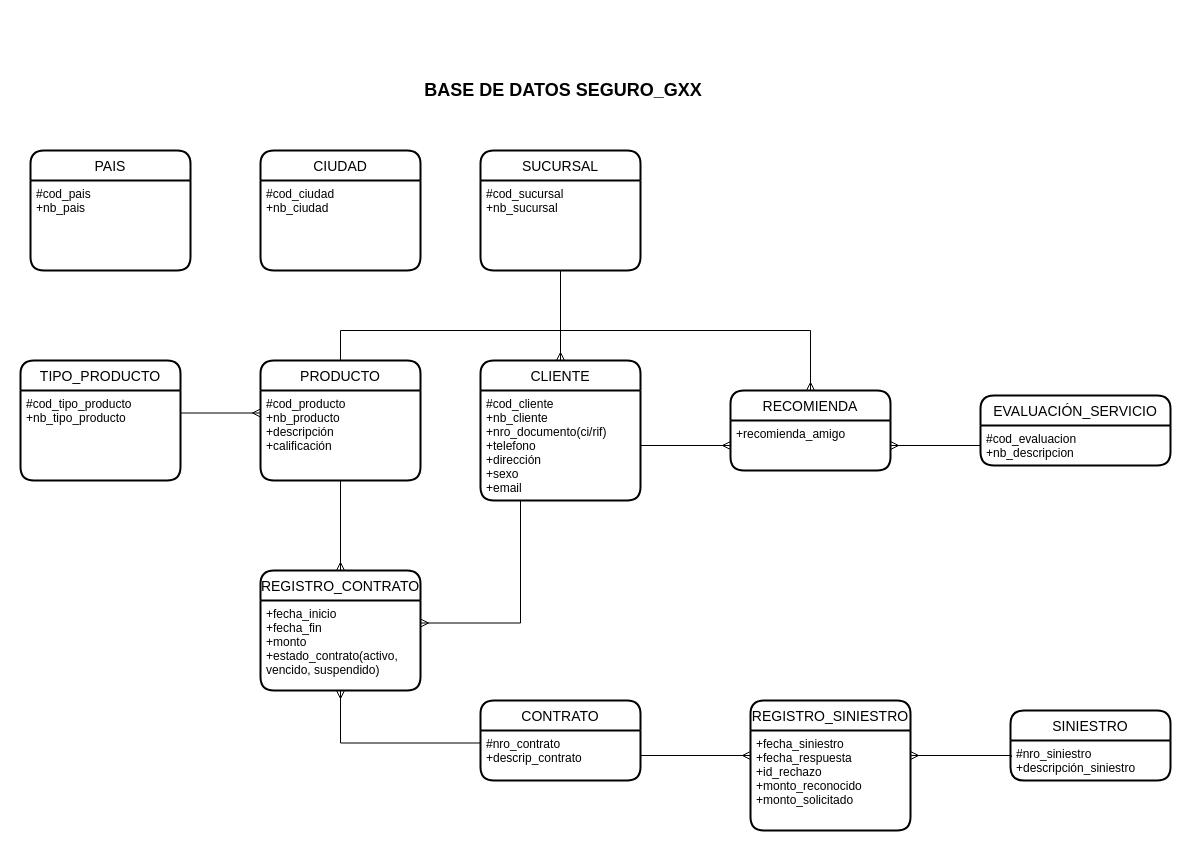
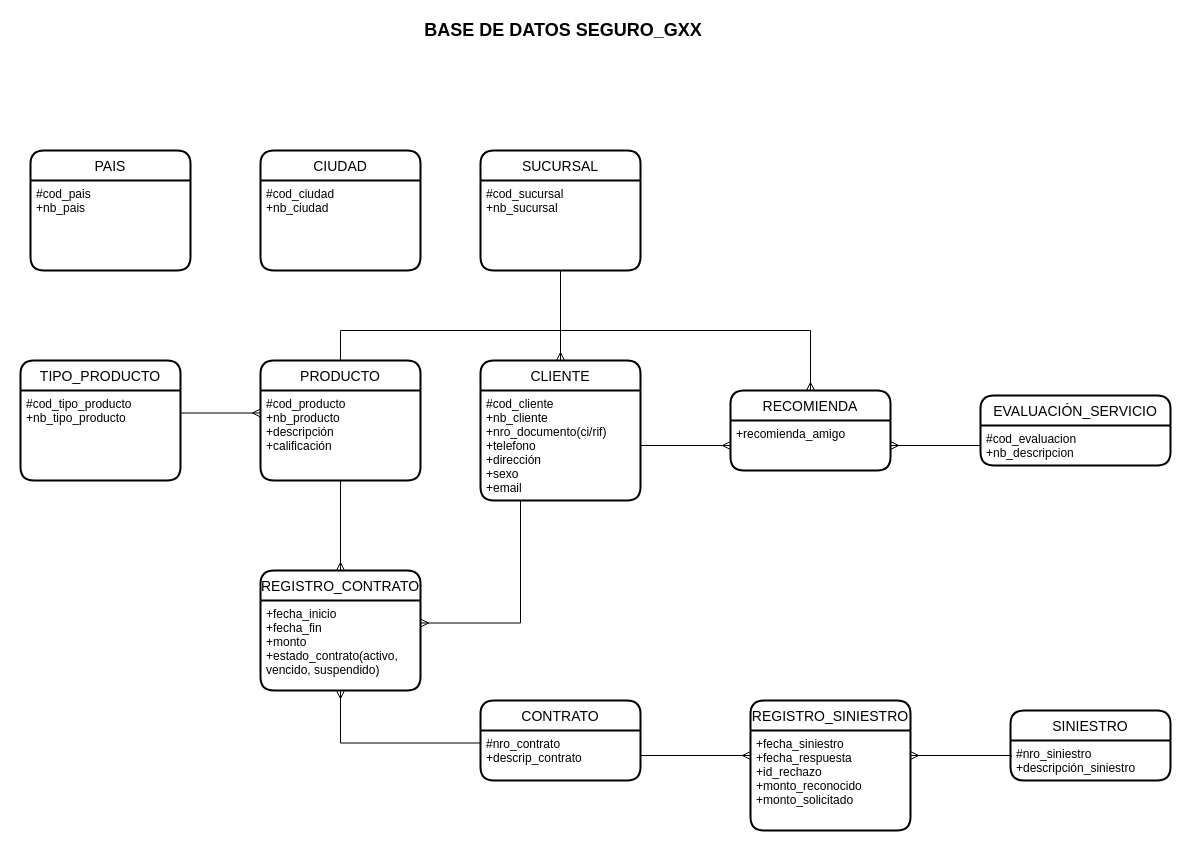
(561, 91) -> (561, 31)
